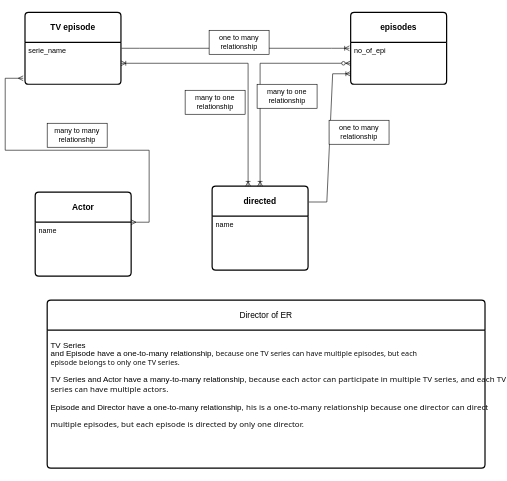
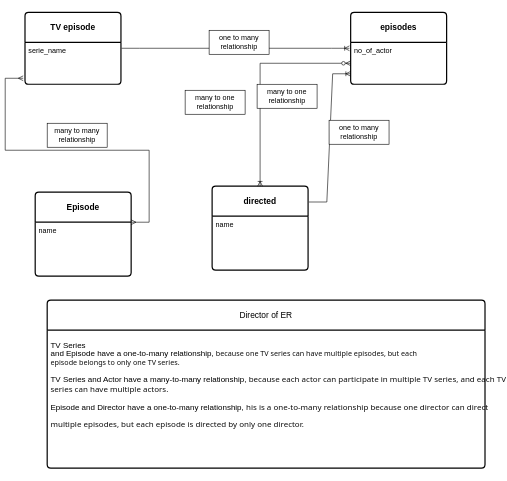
(372, 51) -> (376, 51)
(186, 63) -> none
(83, 207) -> (83, 207)
